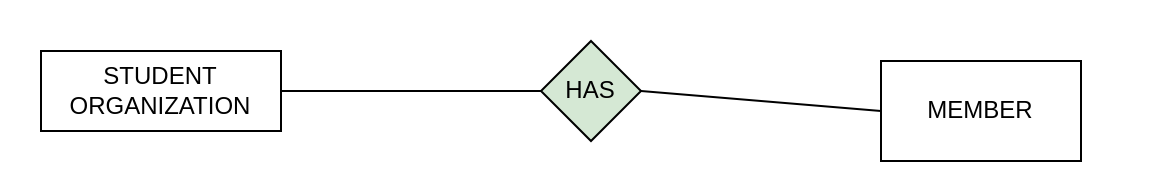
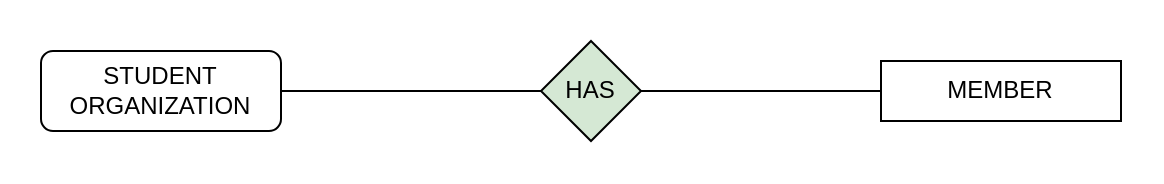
(161, 91) -> (161, 91)
(981, 111) -> (1001, 91)
